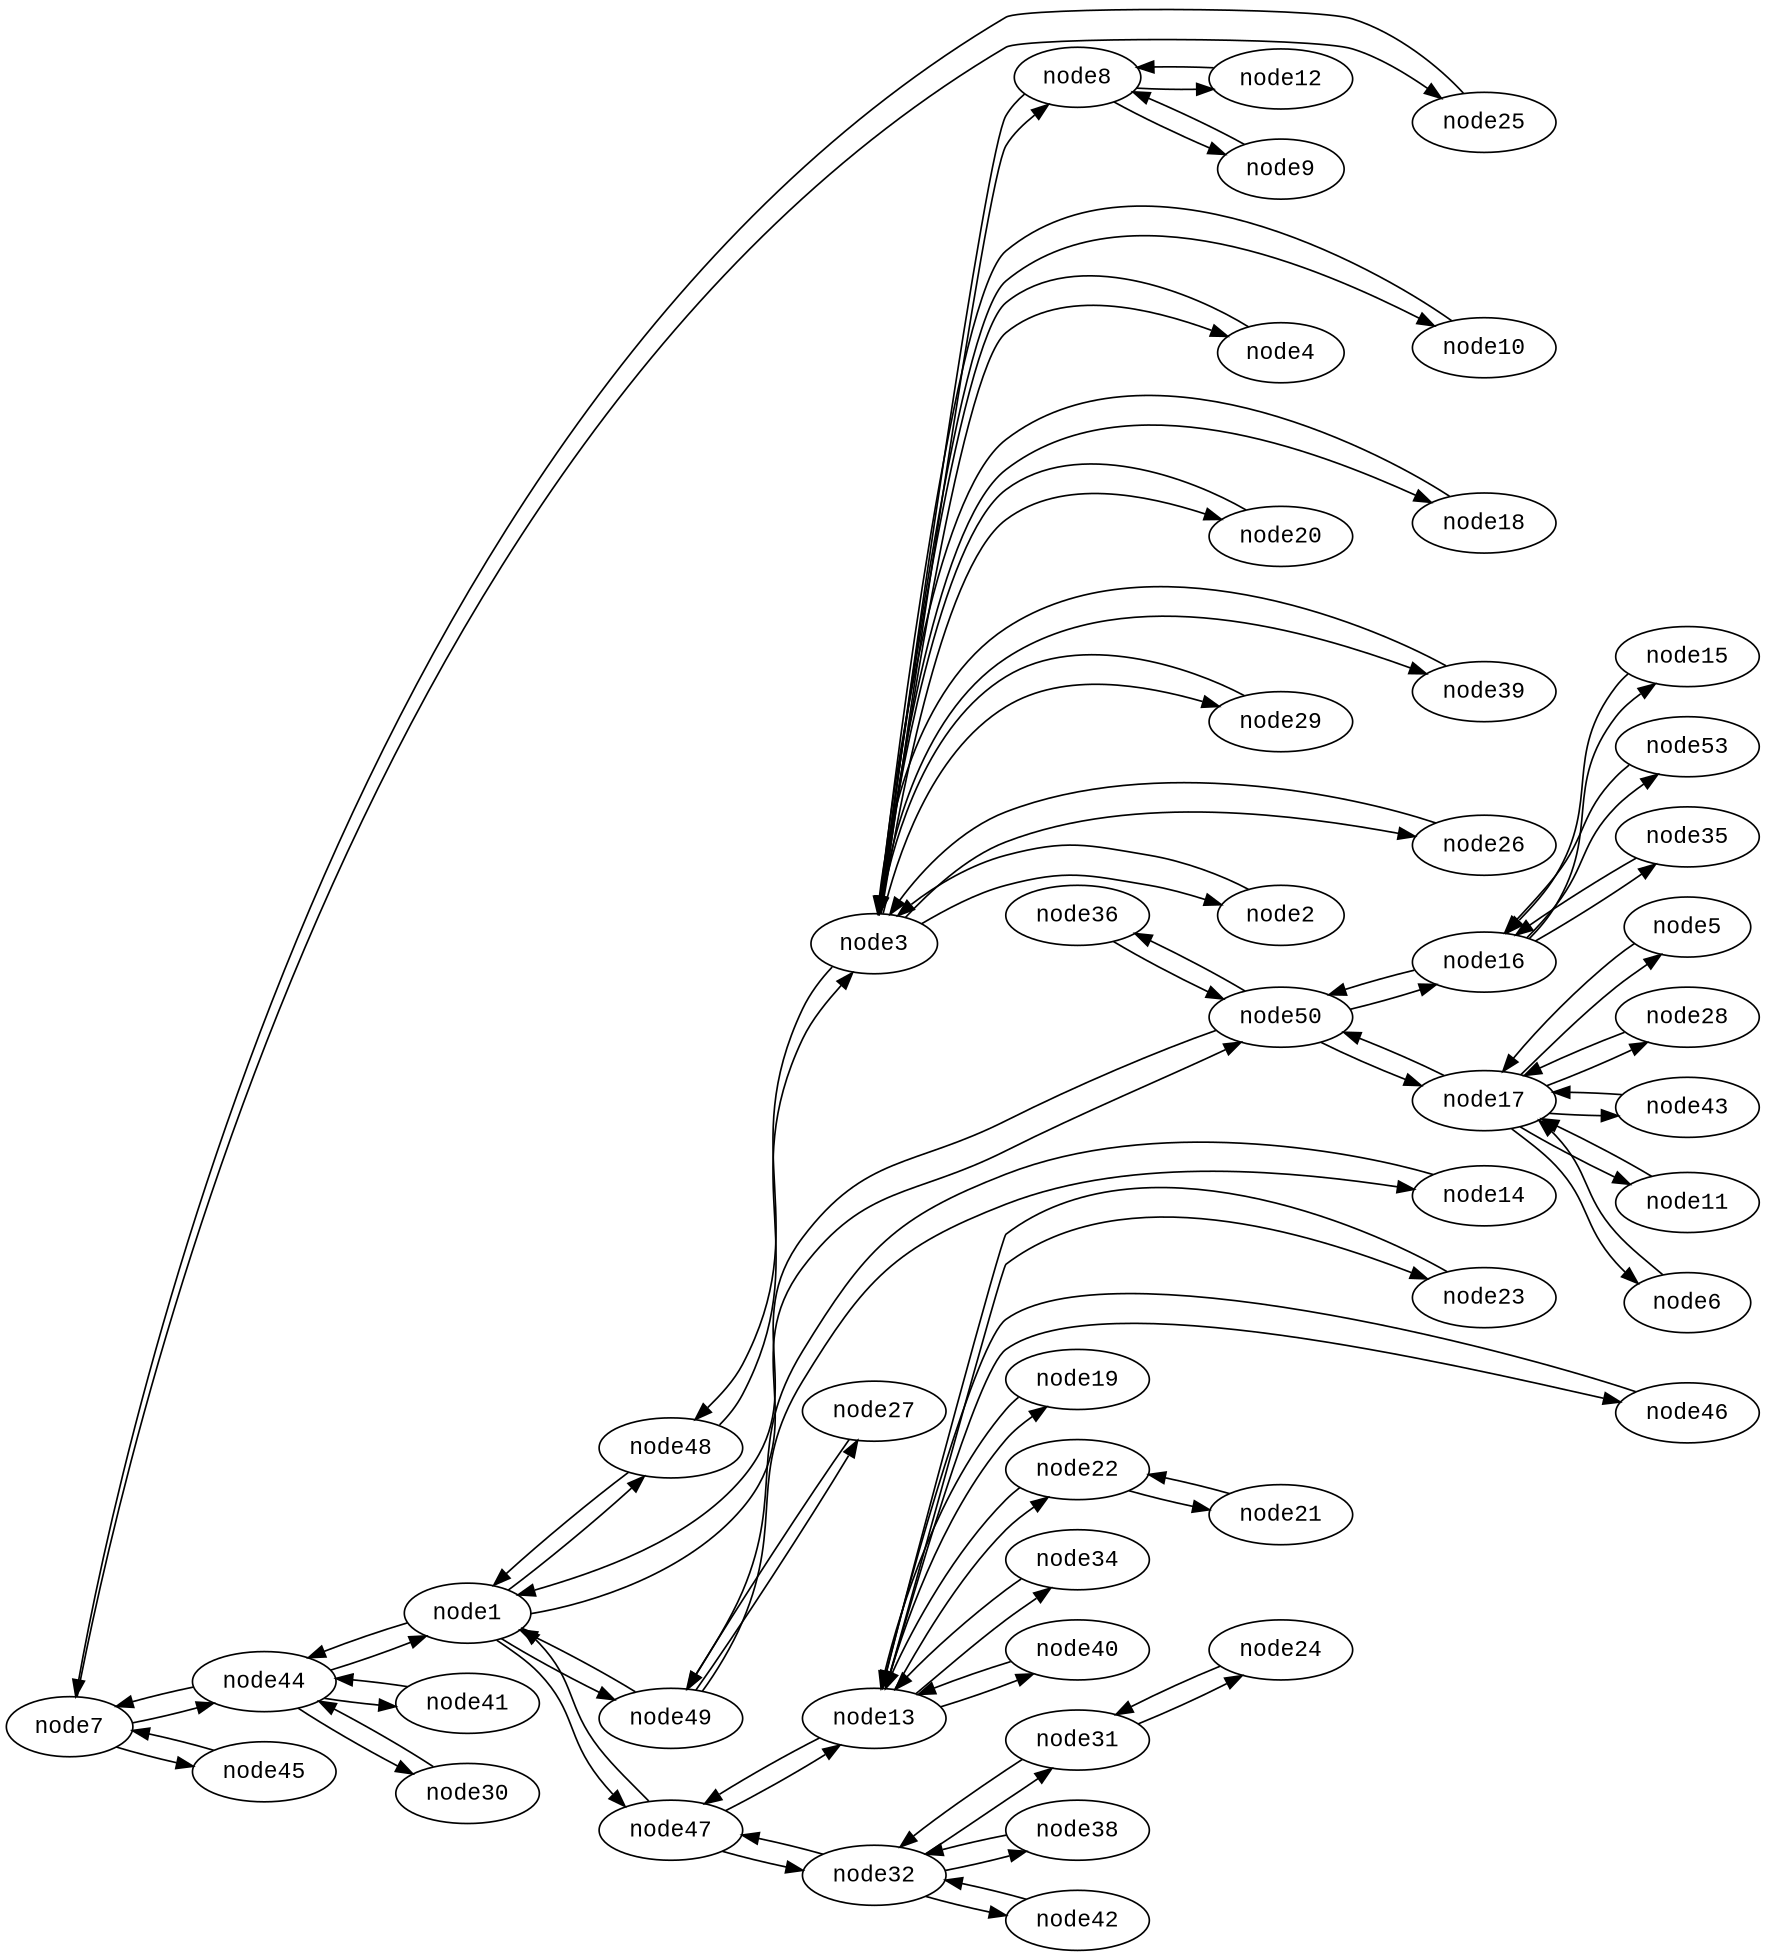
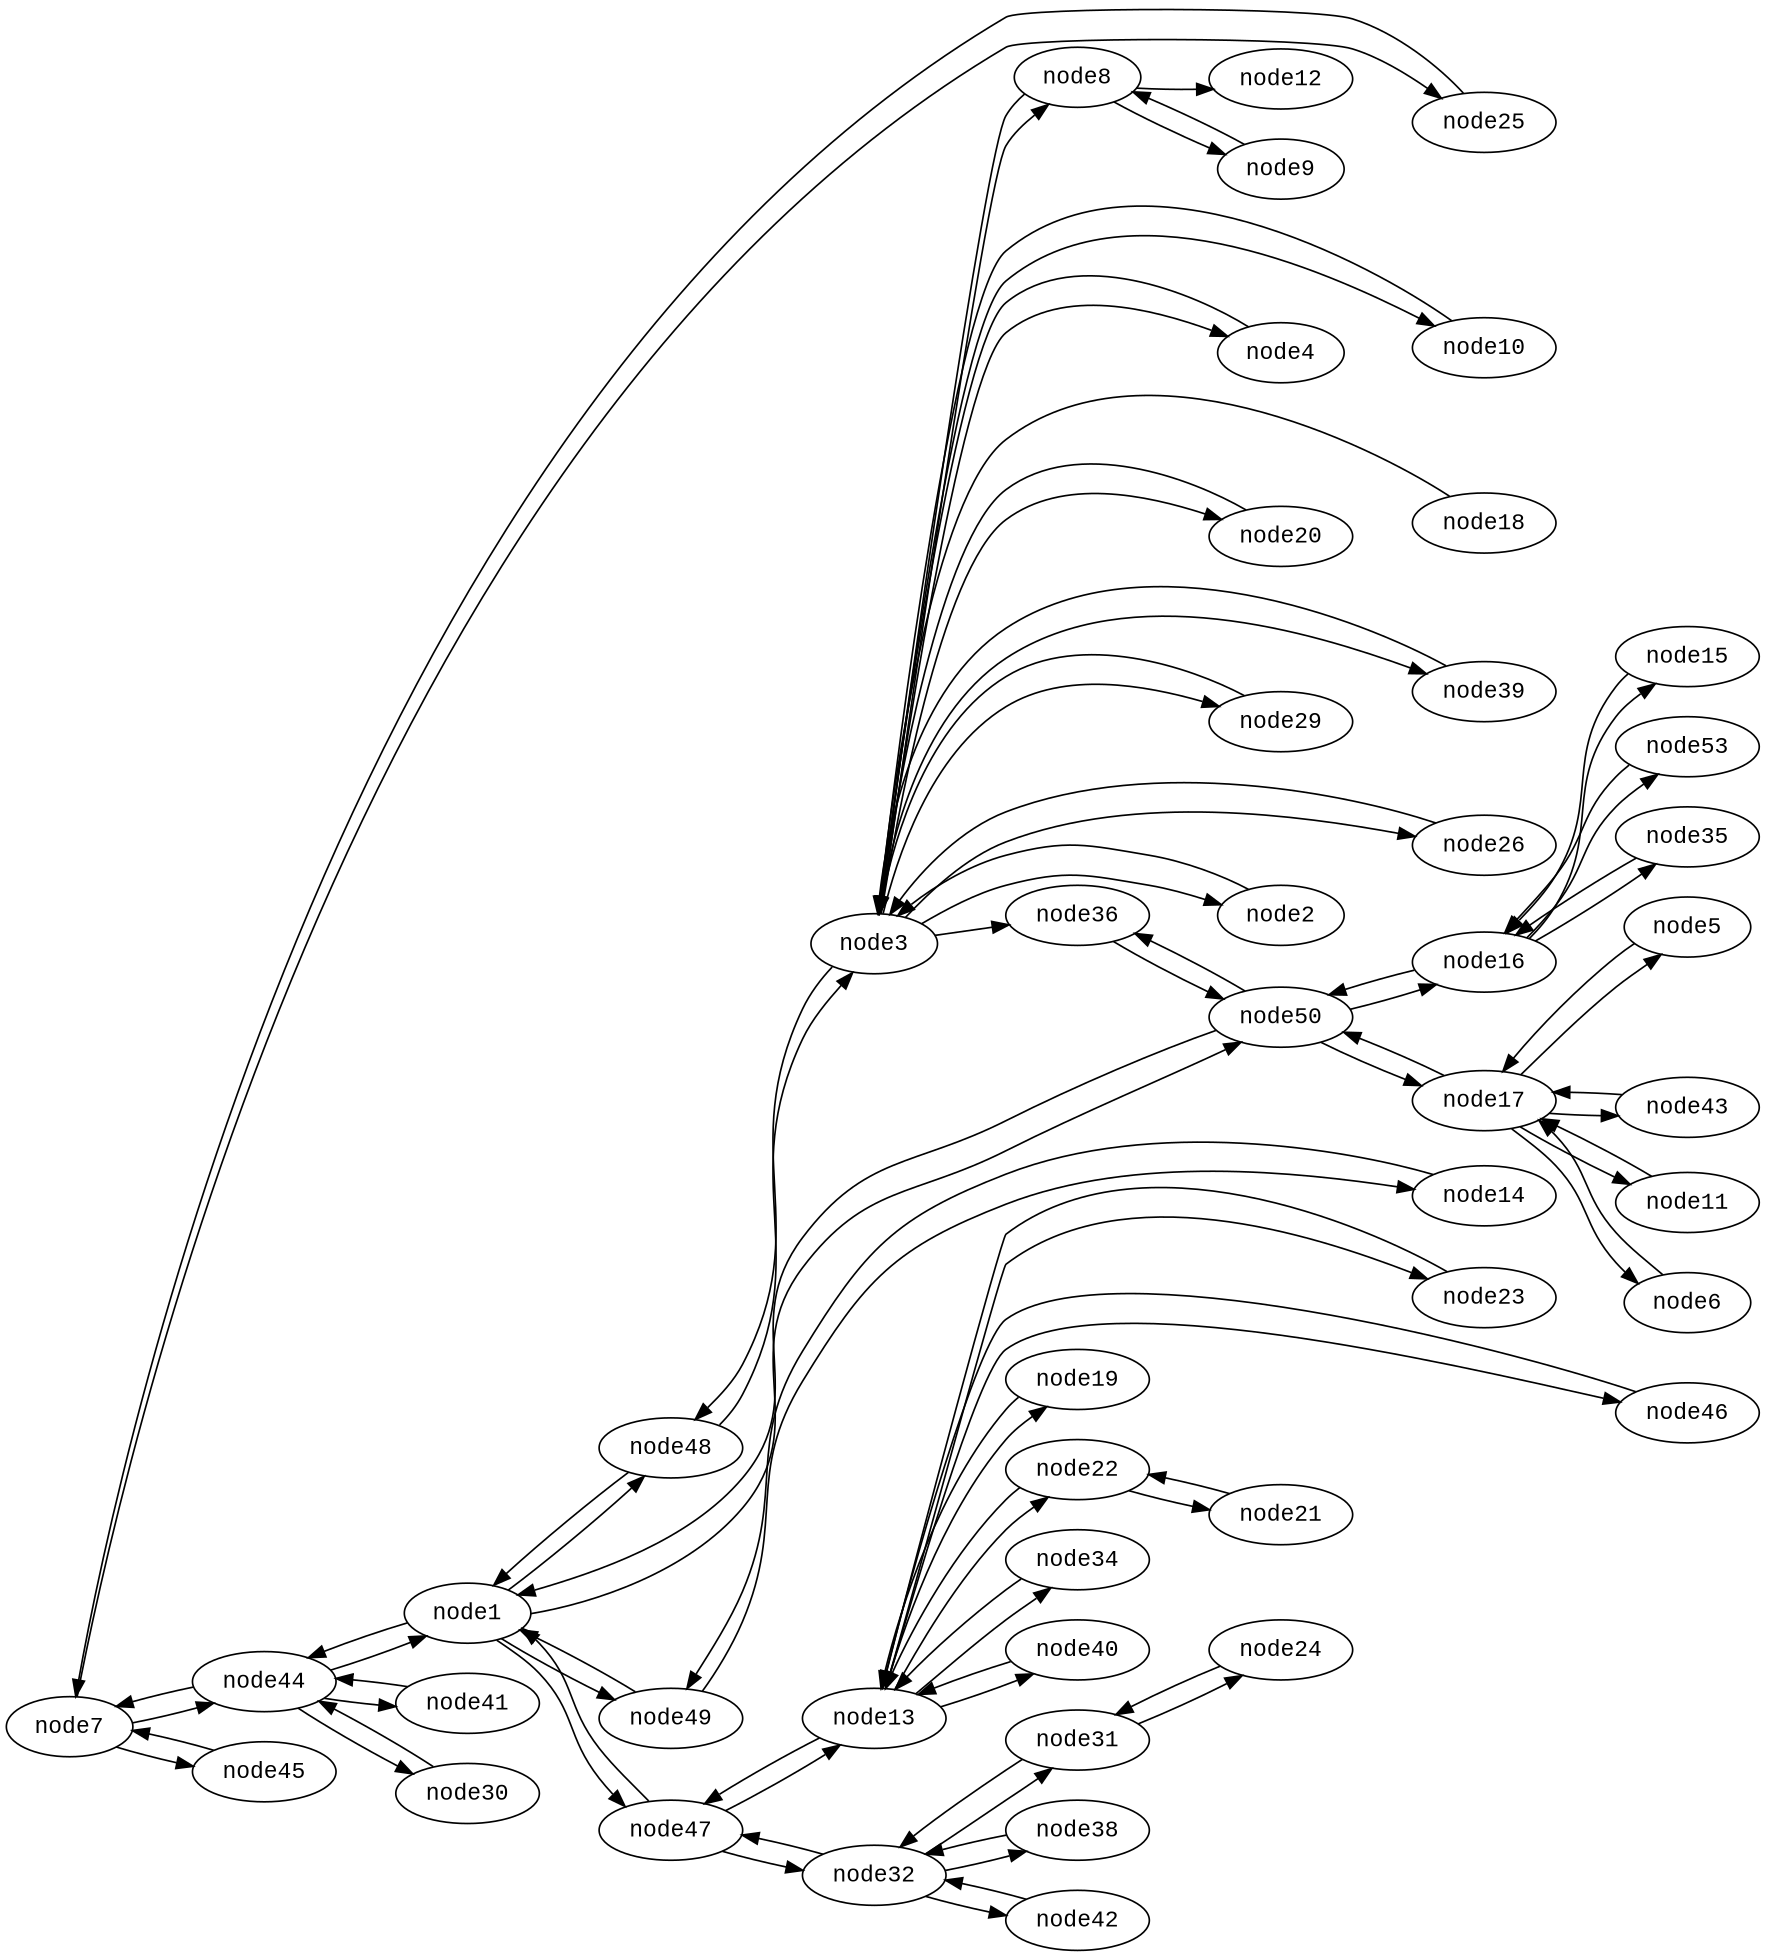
(1184, 67) -> none
(994, 484) -> (964, 931)
(1687, 1017) -> none
(874, 1411) -> none
